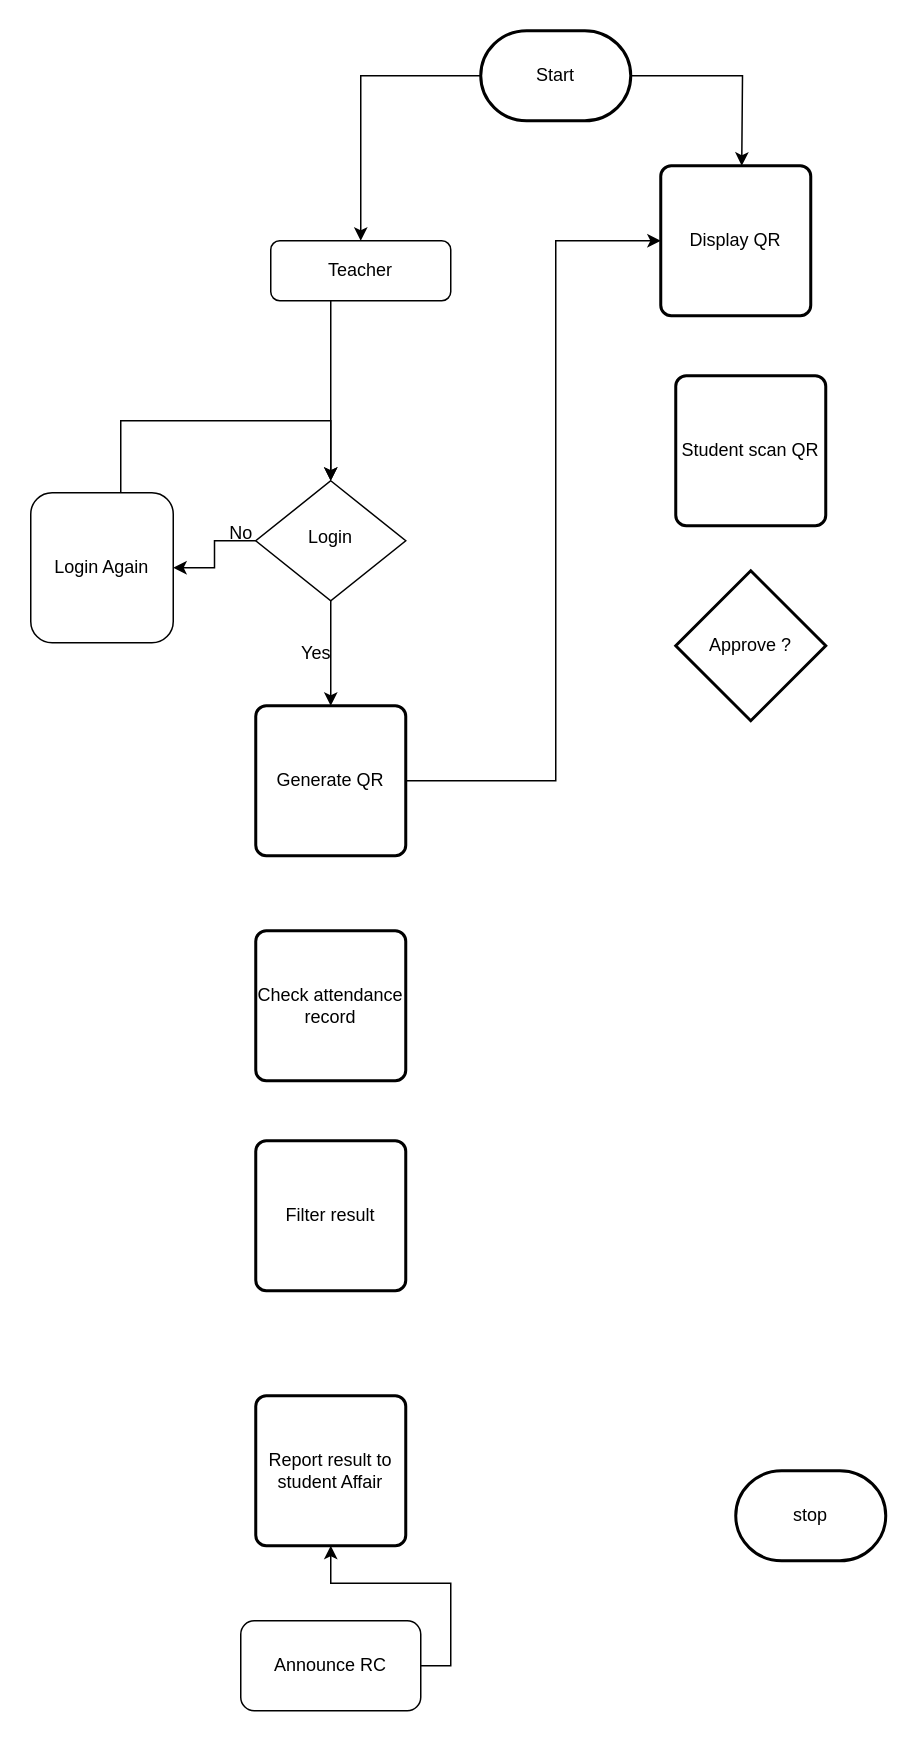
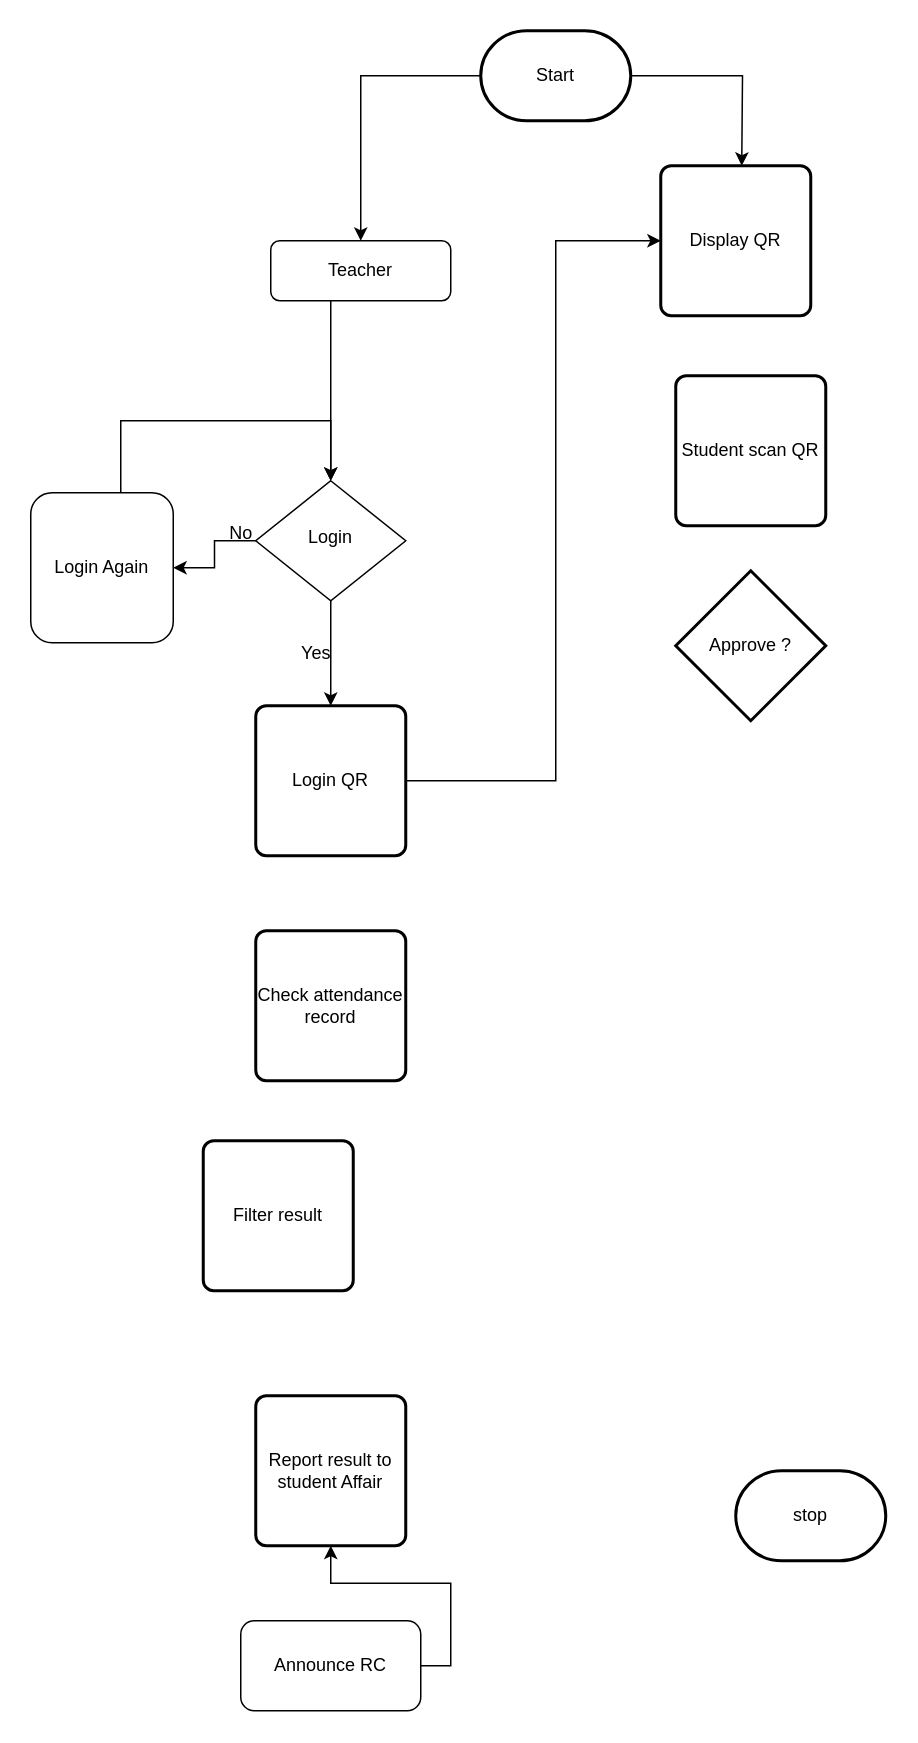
(331, 781) -> (331, 781)
(331, 1216) -> (278, 1216)
